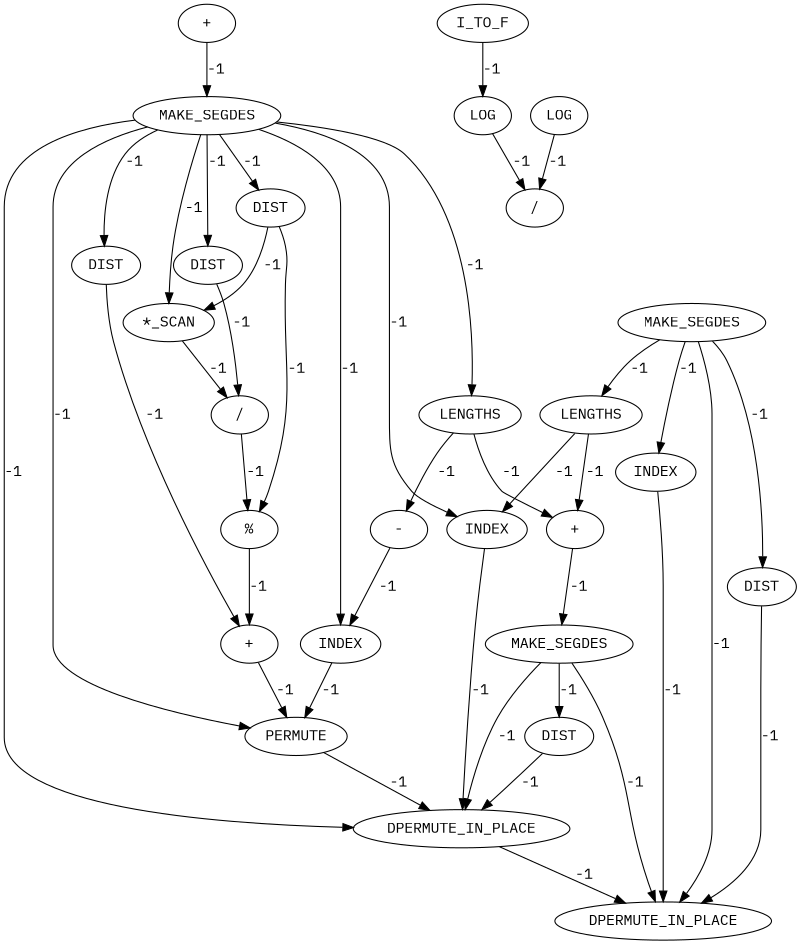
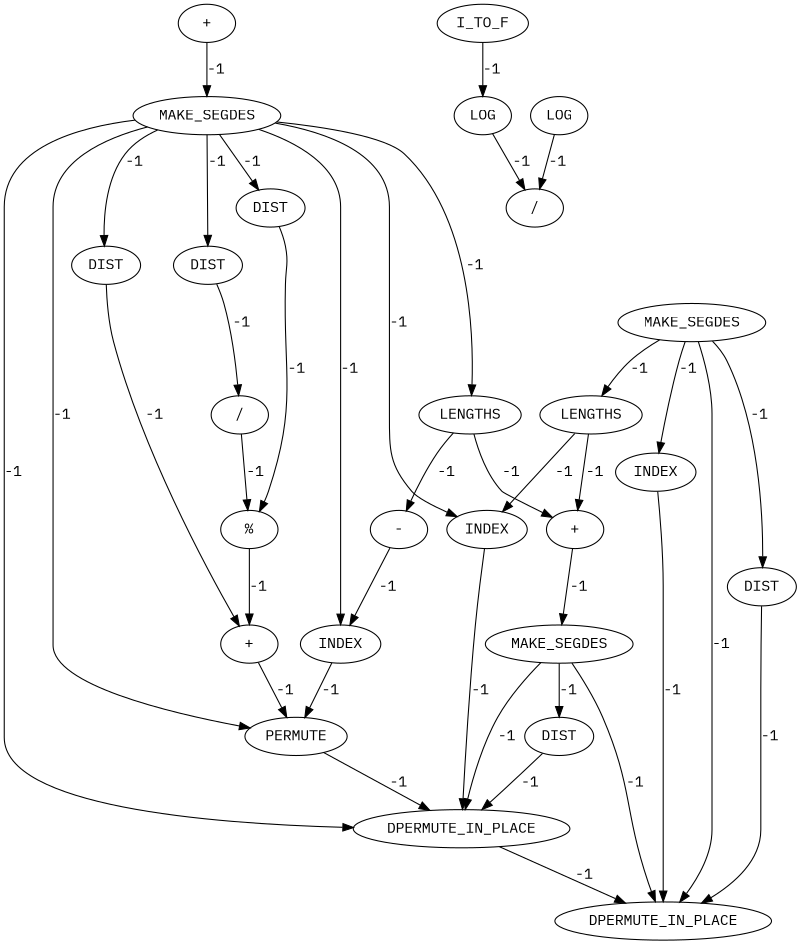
(169, 323) -> none
